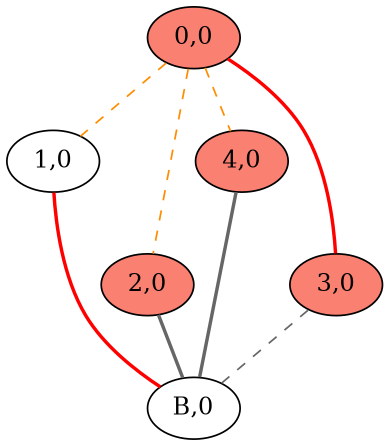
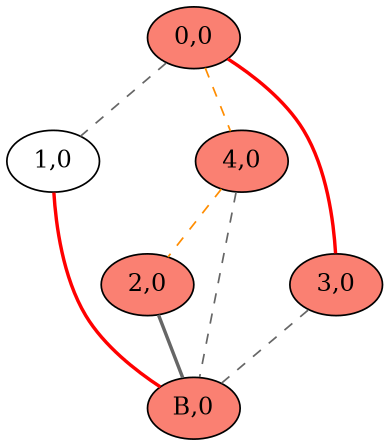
(123, 100) -> (123, 100)
(171, 161) -> (195, 223)
(218, 285) -> (218, 285)
(194, 408) -> (194, 408)
